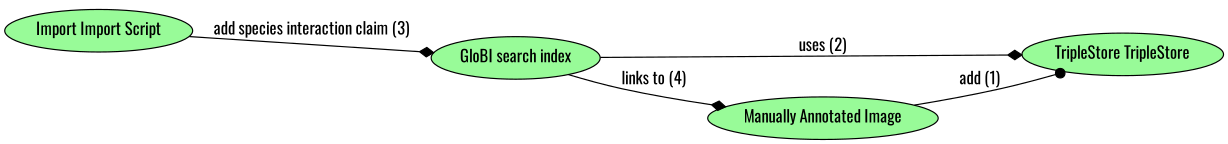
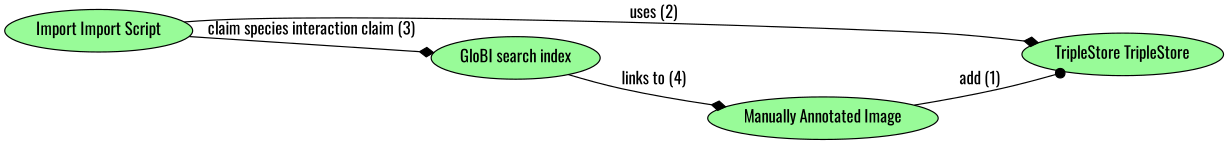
(312, 30) -> (312, 30)
(804, 56) -> (604, 22)
